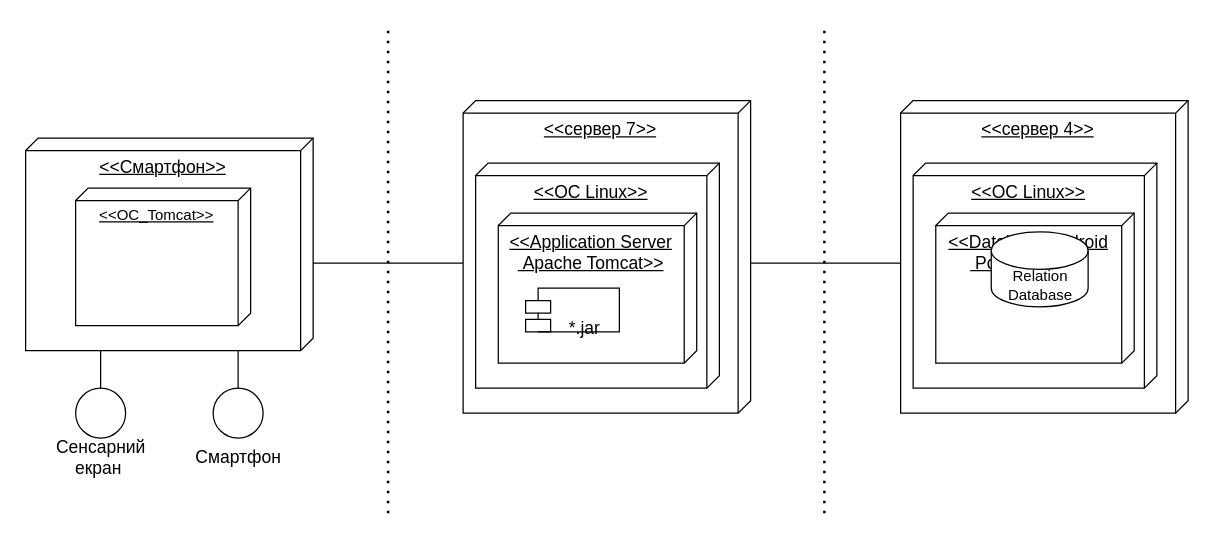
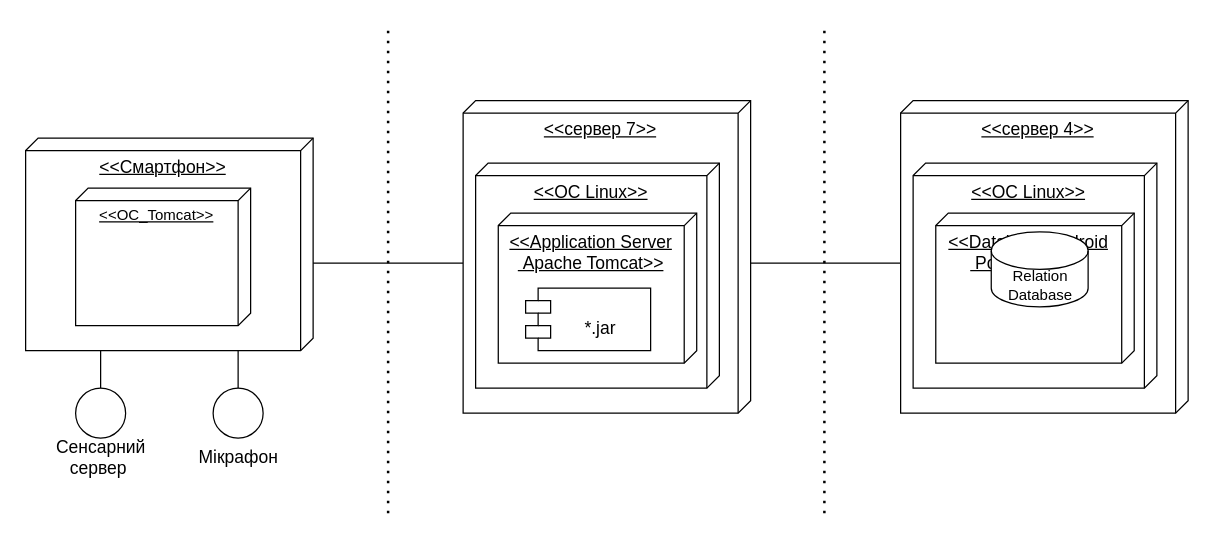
(573, 310) -> (588, 319)
(101, 457) -> (101, 457)
(239, 457) -> (239, 457)
